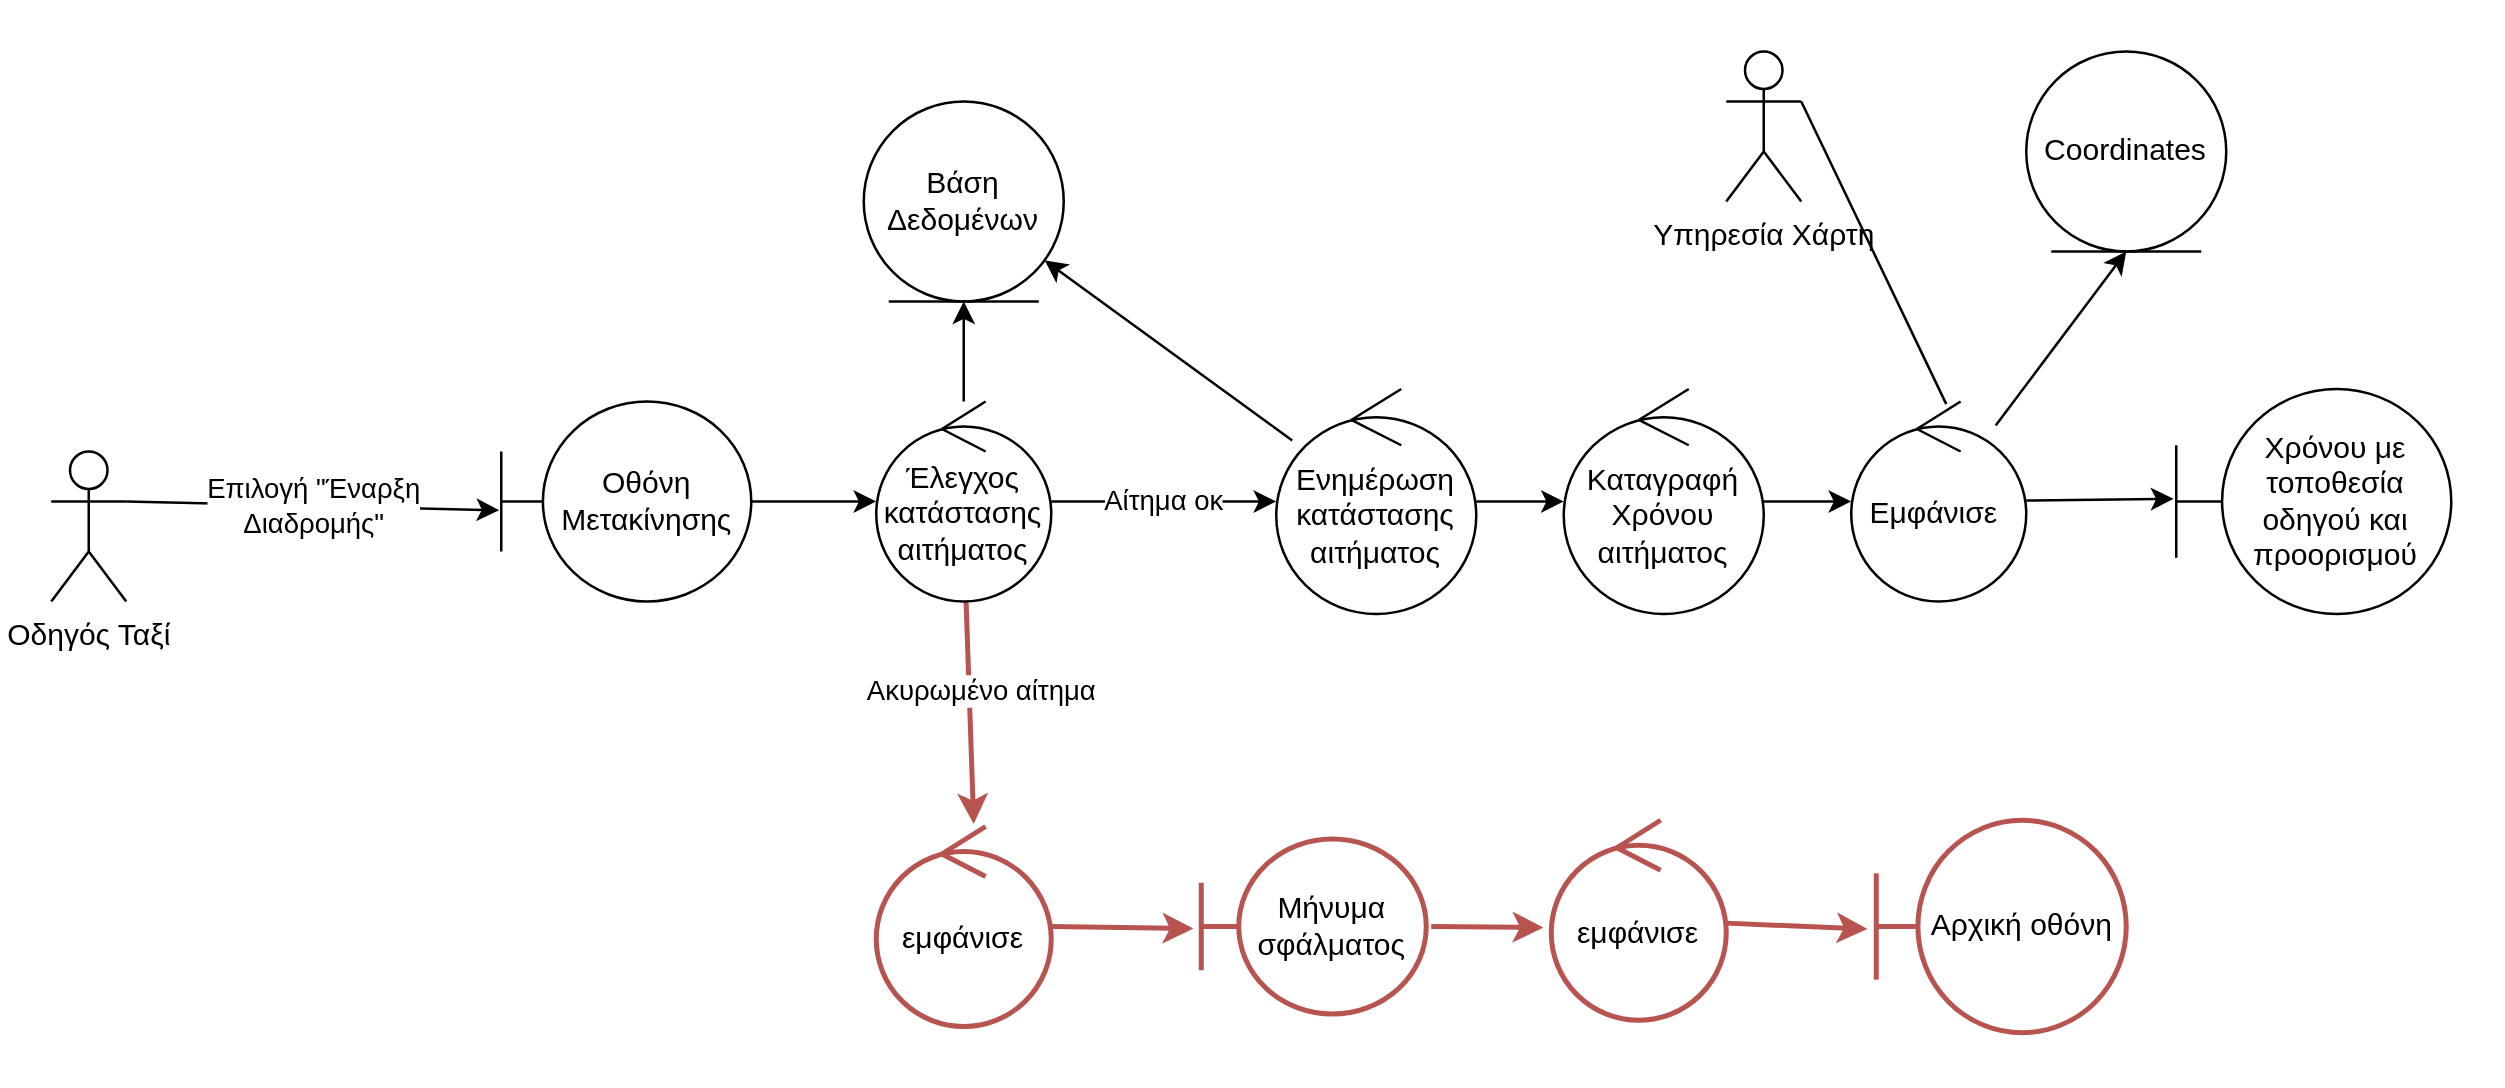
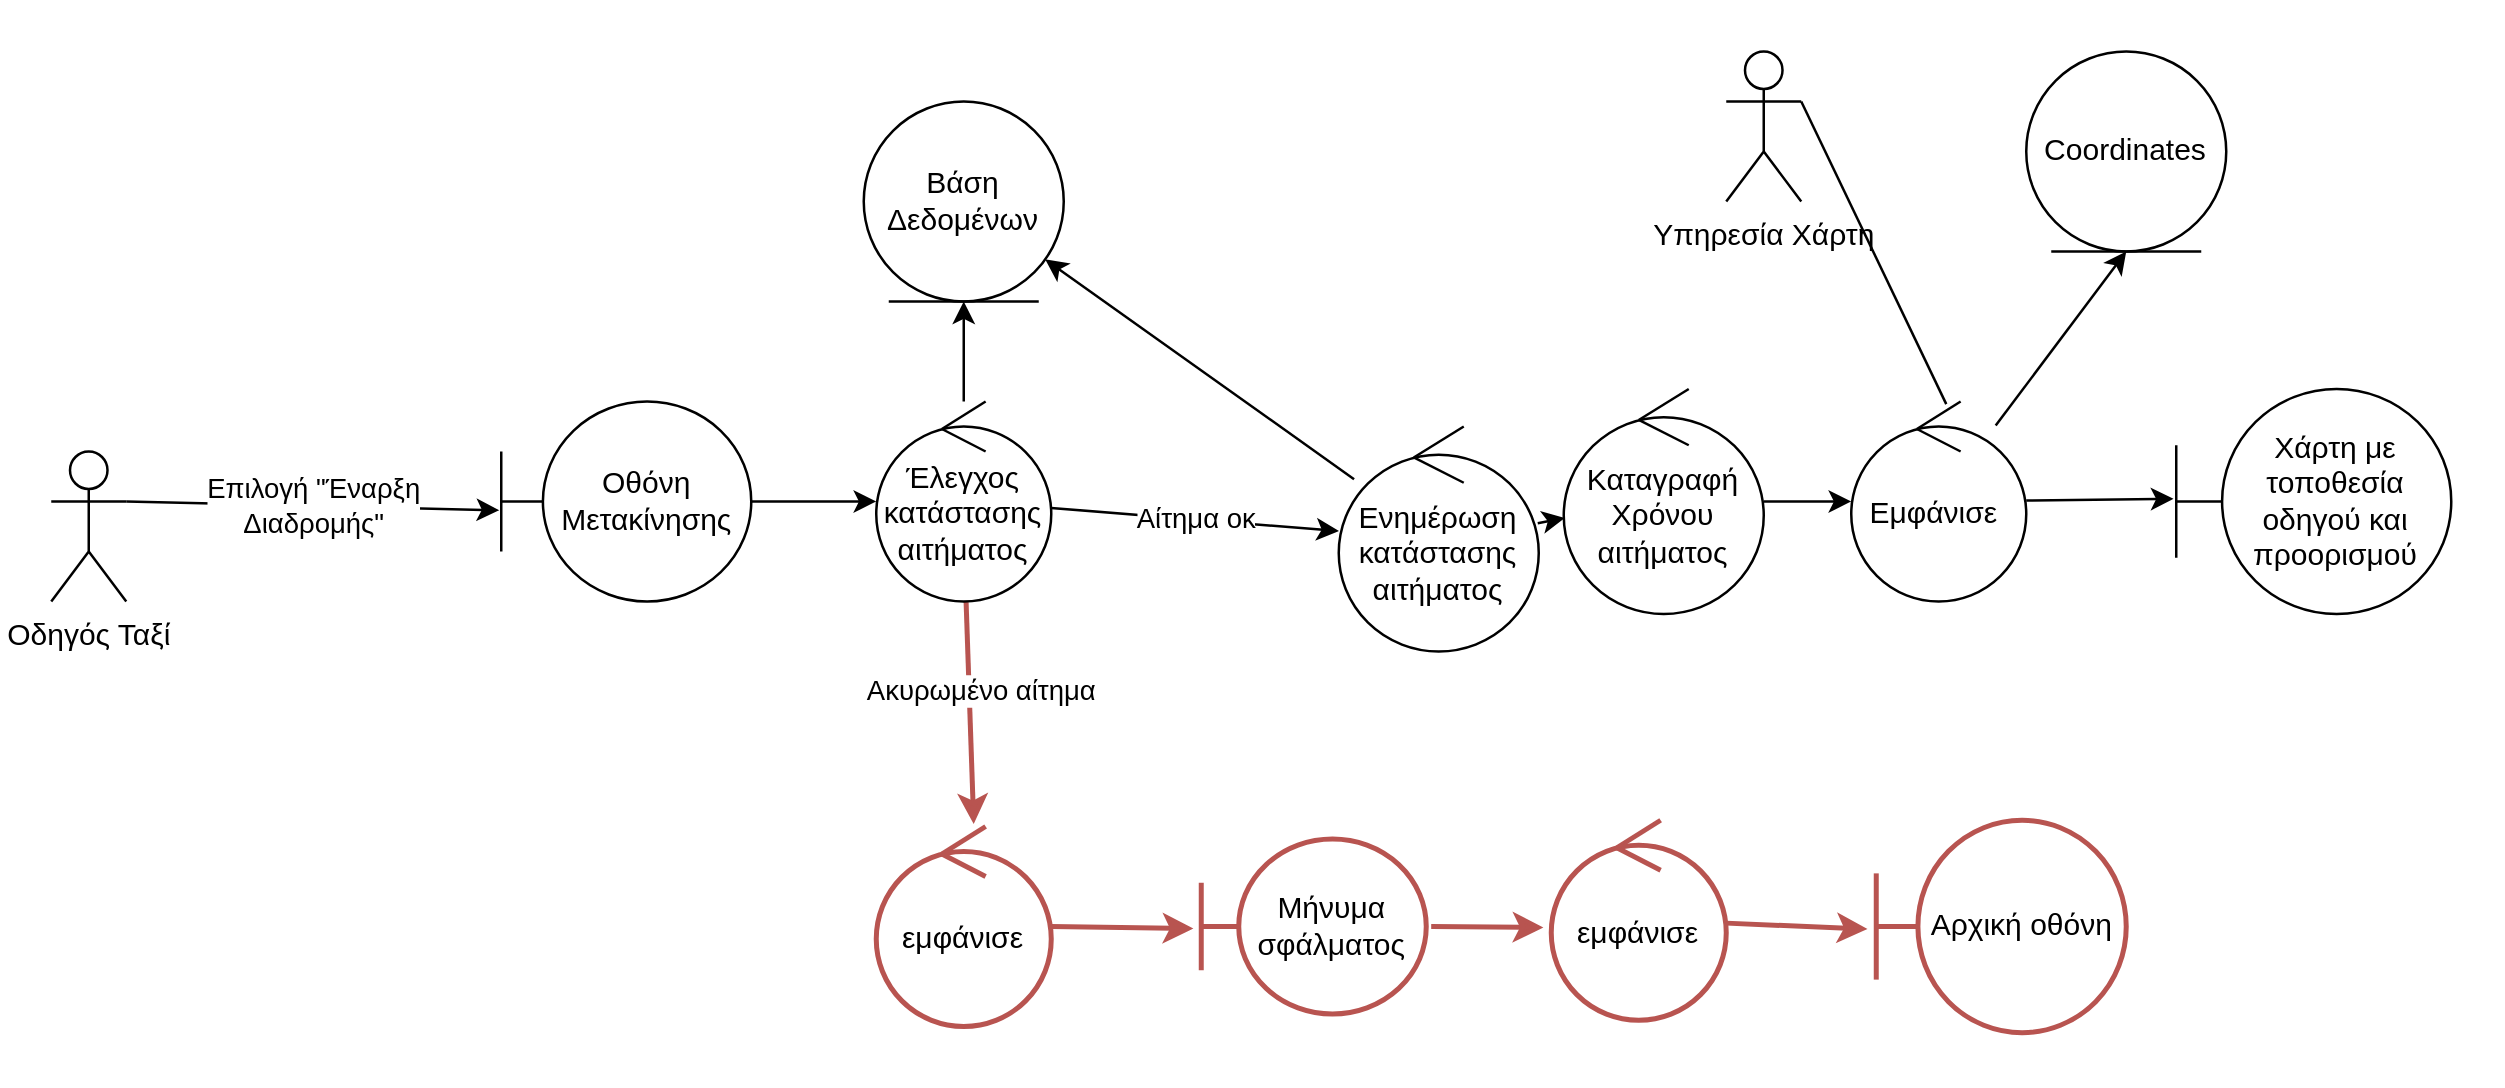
(1376, 501) -> (1439, 539)
(2336, 501) -> (2336, 501)
